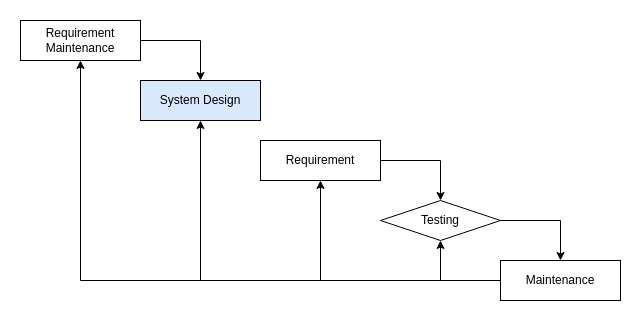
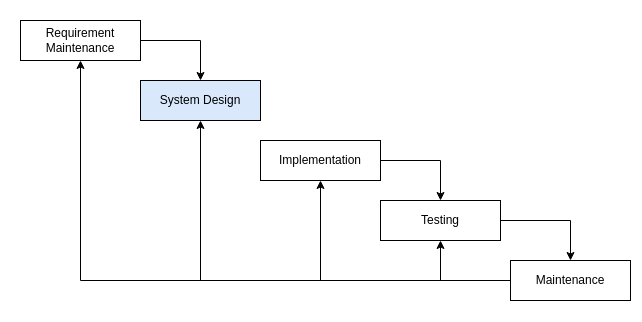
(321, 161) -> (321, 161)
(441, 221) -> (441, 221)
(561, 281) -> (571, 281)
